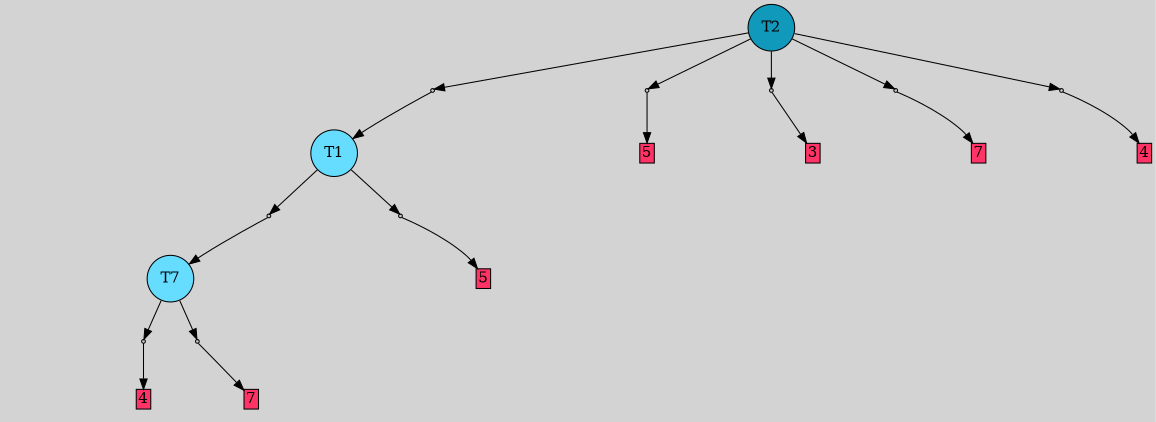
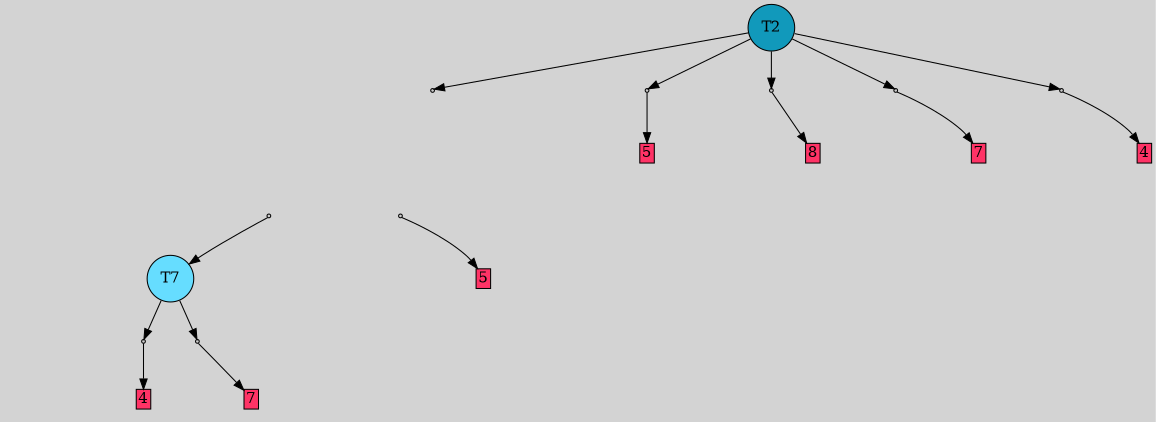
(334, 153) -> none
(813, 153) -> (813, 153)
